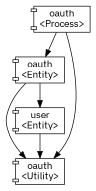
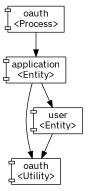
(40, 70) -> (36, 70)
(76, 94) -> none
